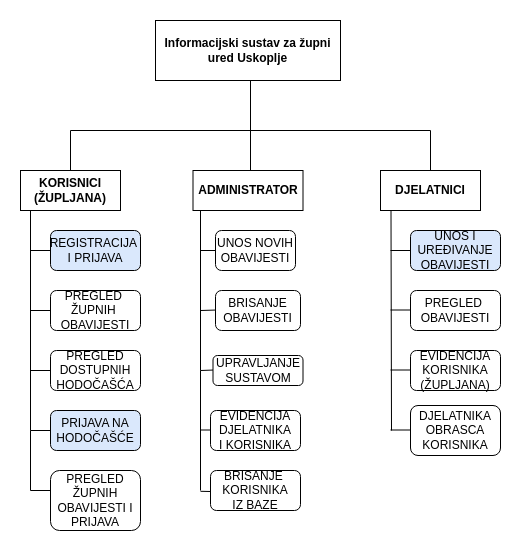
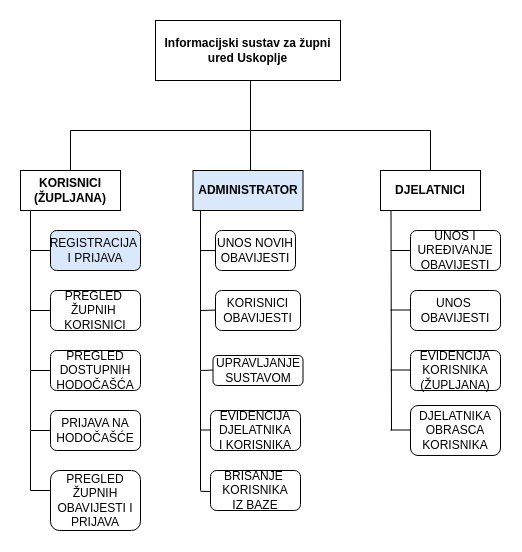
(248, 191) -> (248, 191)
(456, 251) -> (456, 251)
(96, 311) -> (96, 311)
(258, 311) -> (258, 311)
(456, 311) -> (456, 311)
(96, 431) -> (96, 431)
